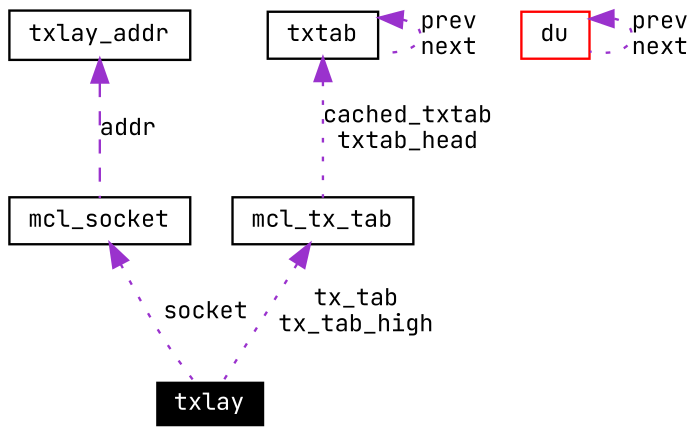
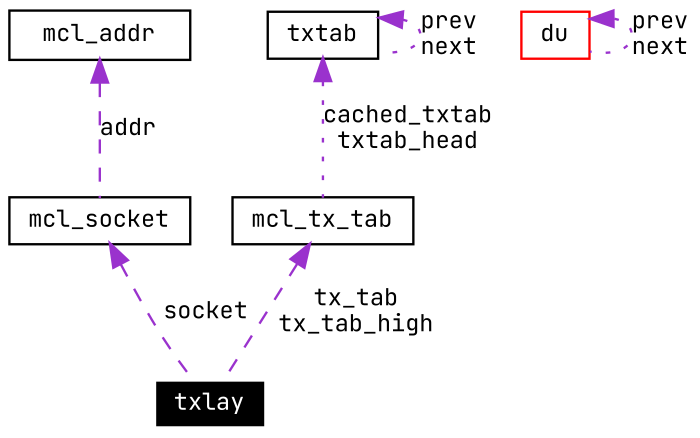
(100, 35) -> (100, 35)
(260, 323) -> (260, 323)
(155, 324) -> (155, 324)
